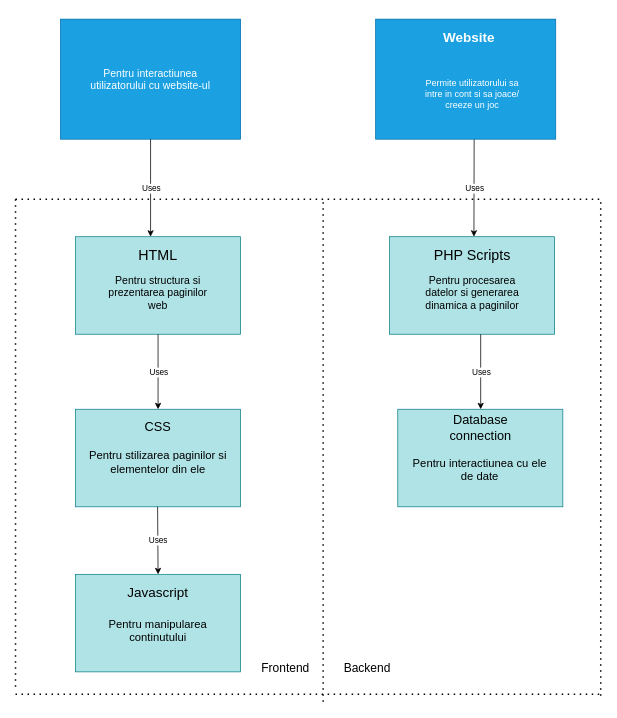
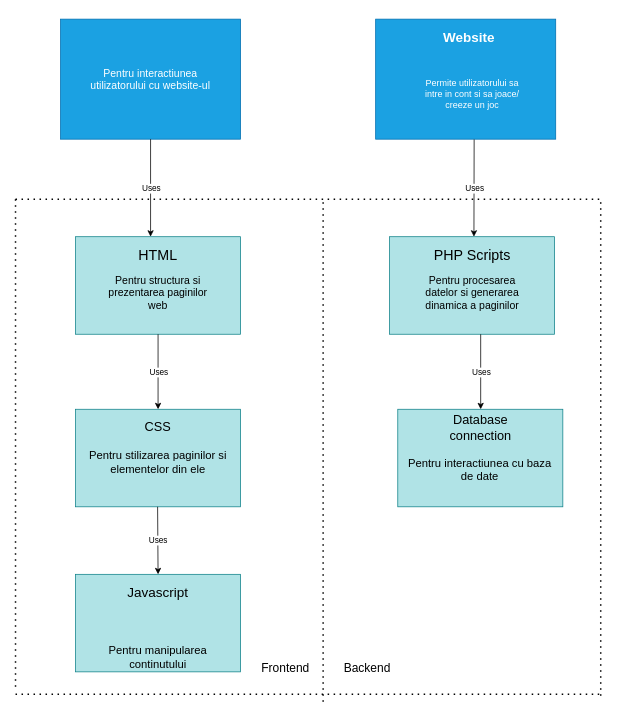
(480, 469) -> (480, 469)
(158, 630) -> (158, 657)
